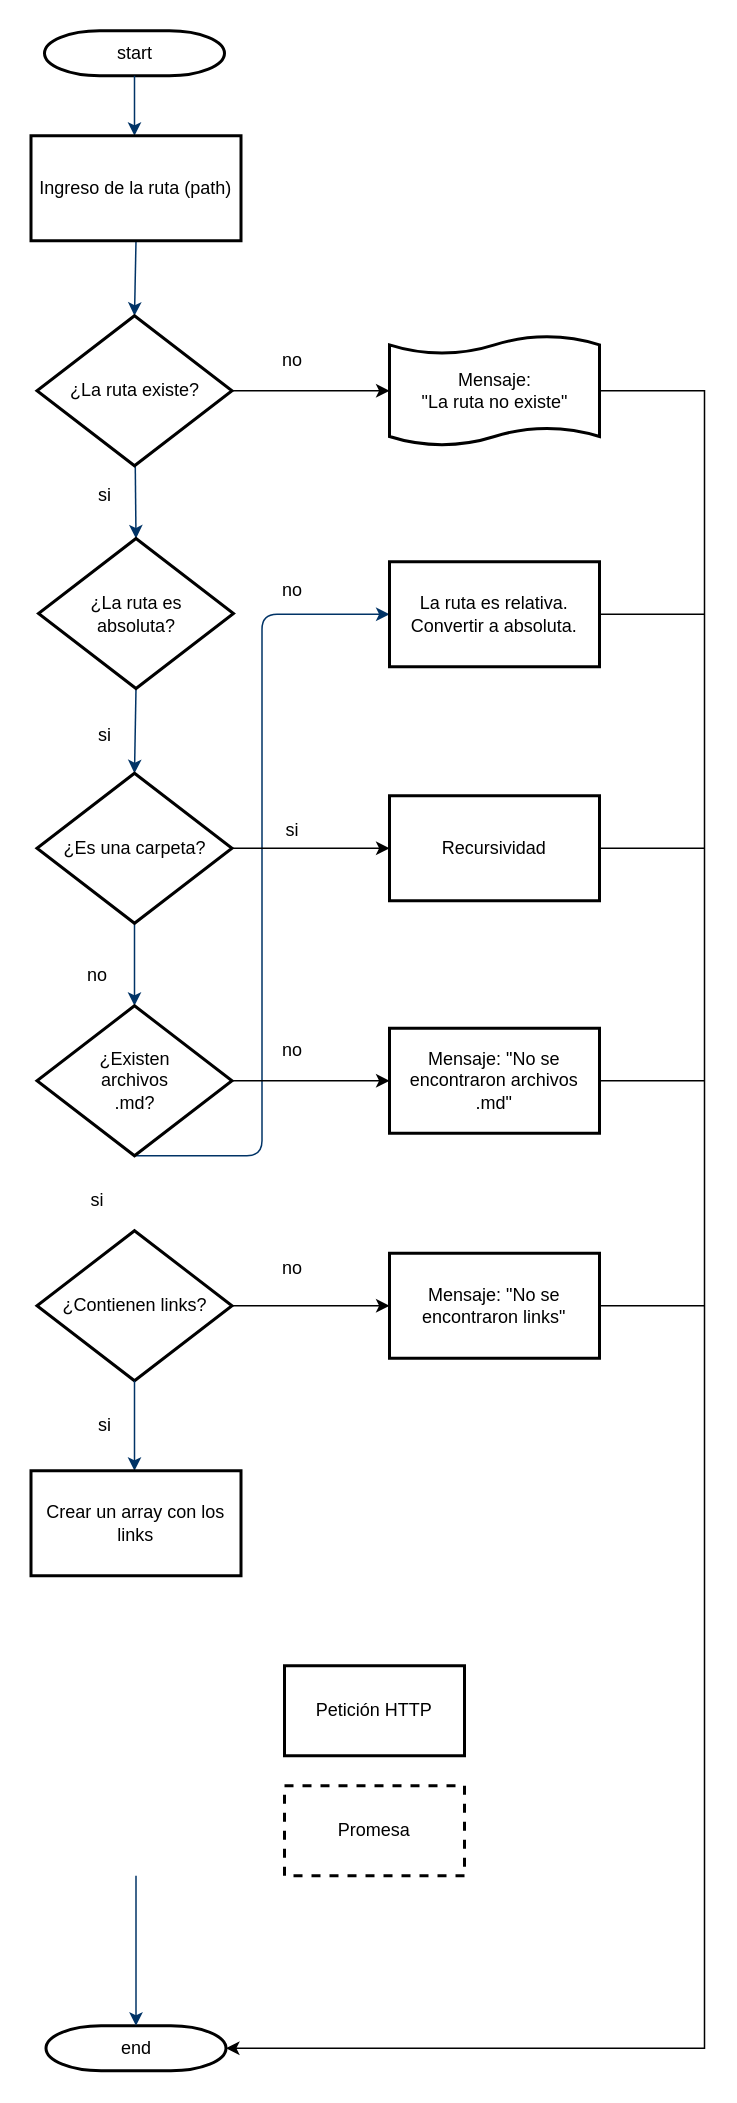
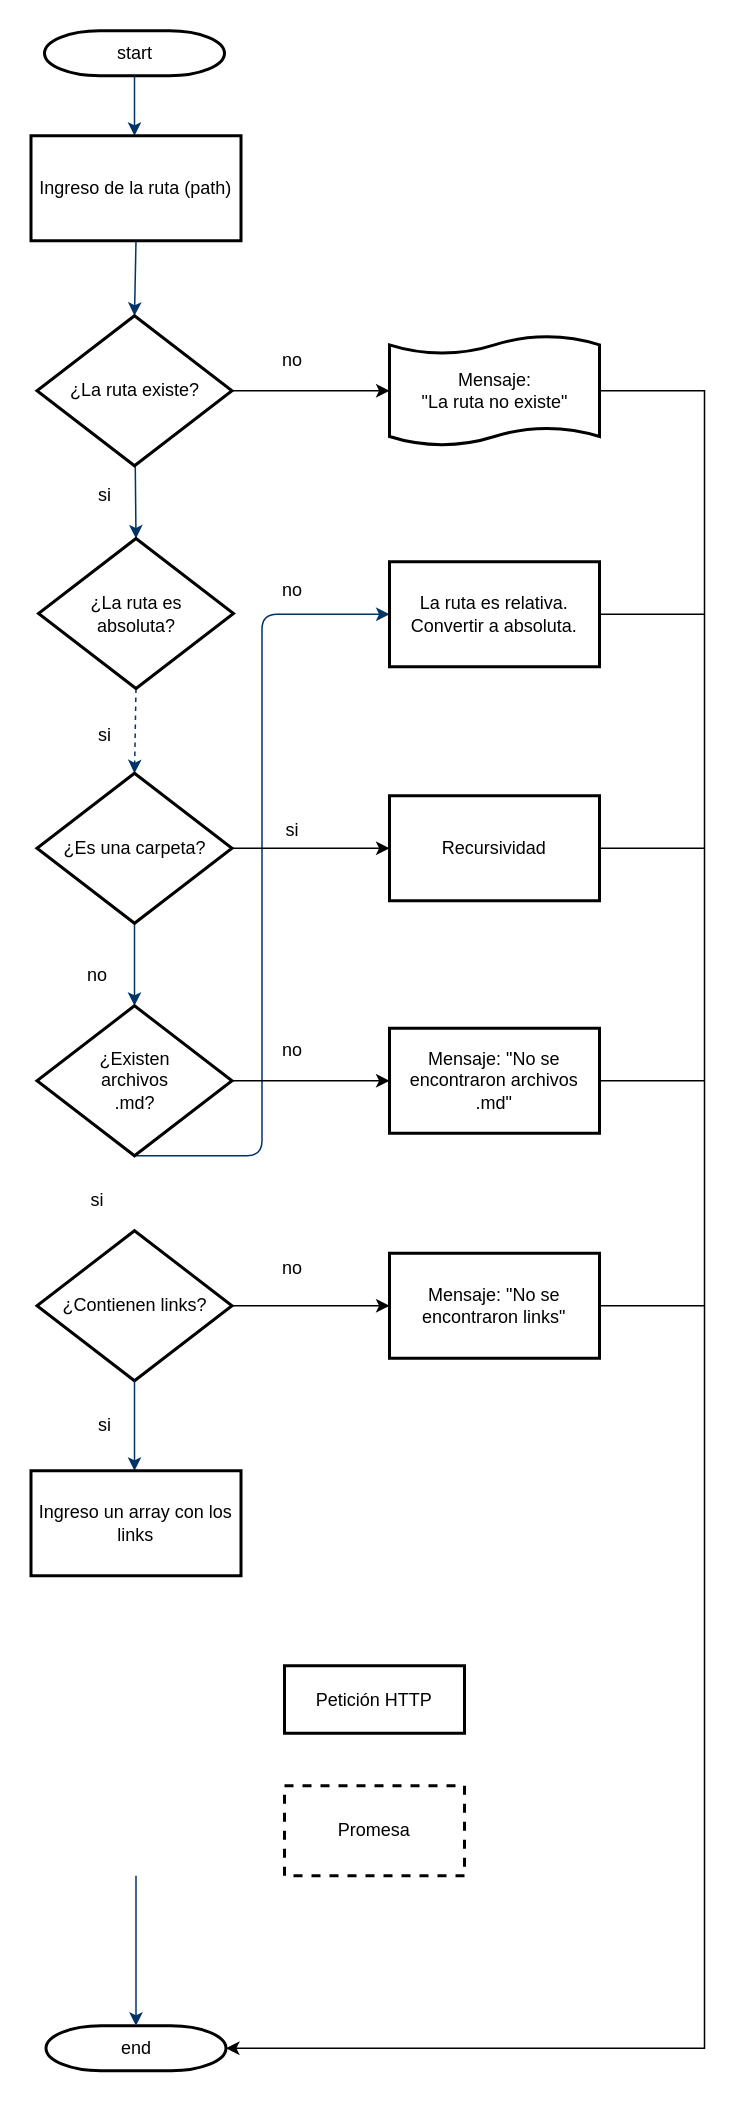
(135, 725) -> (135, 725)
(136, 1523) -> (136, 1523)
(374, 1711) -> (374, 1700)
